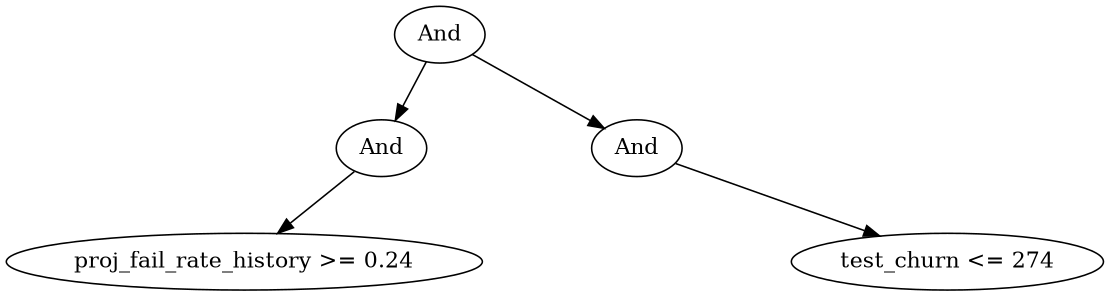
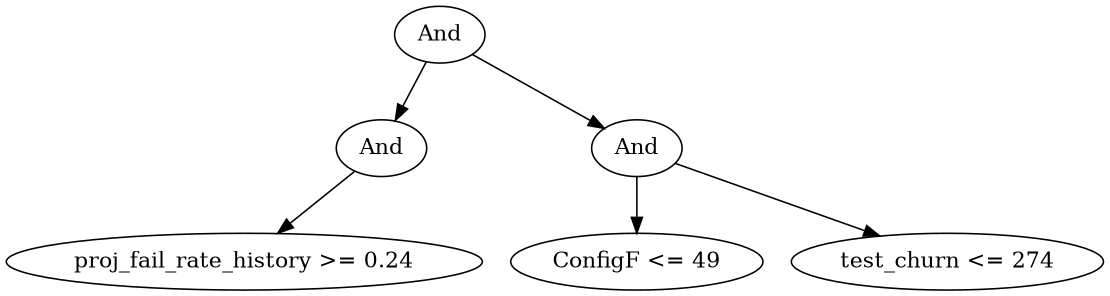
none -> (637, 262)
